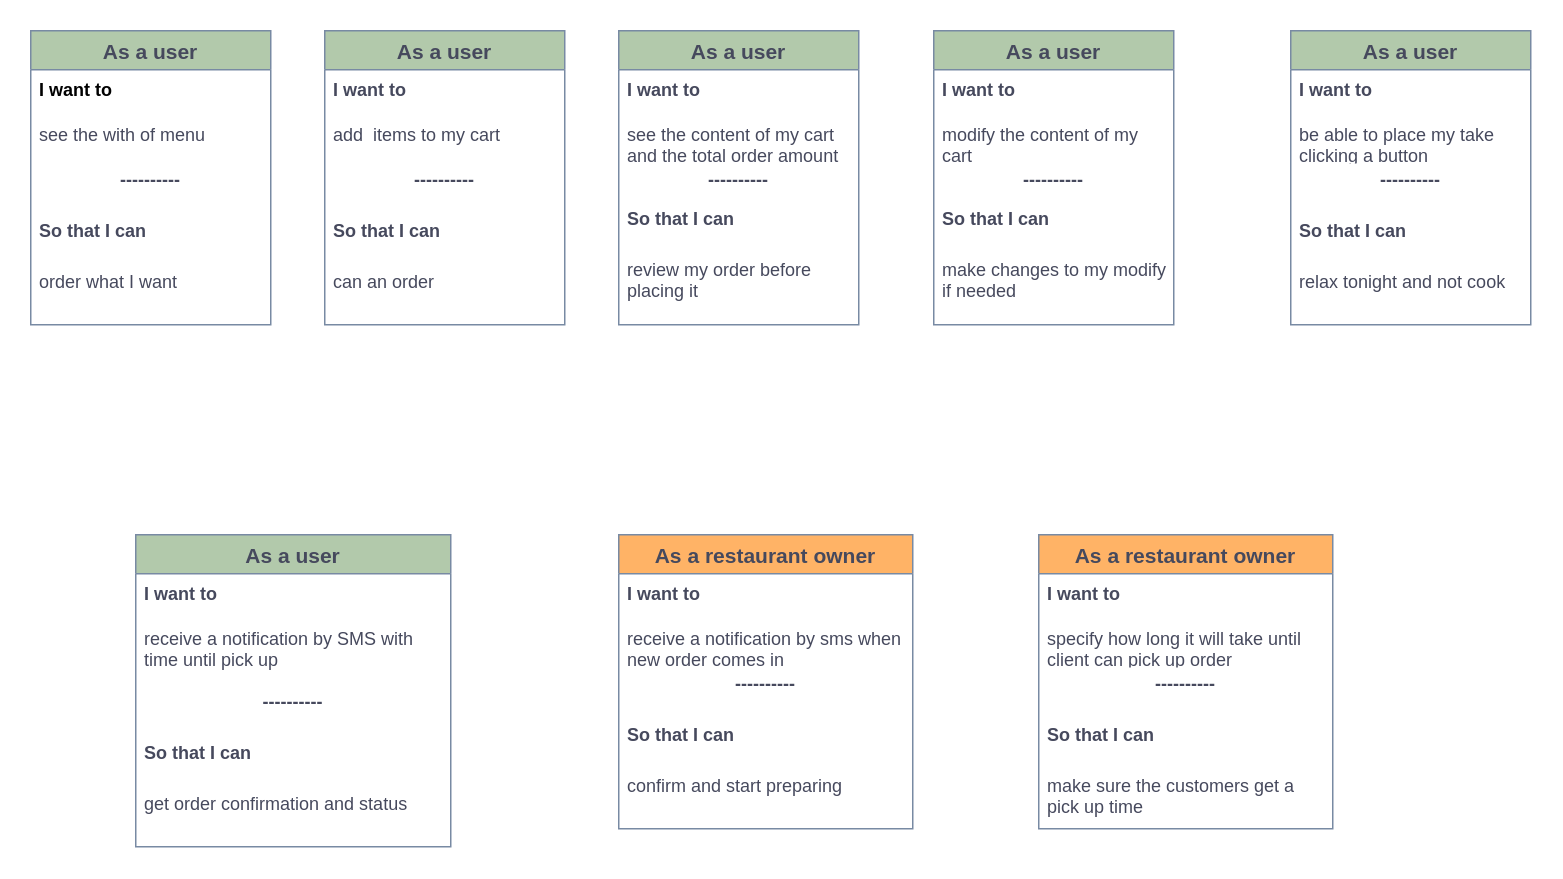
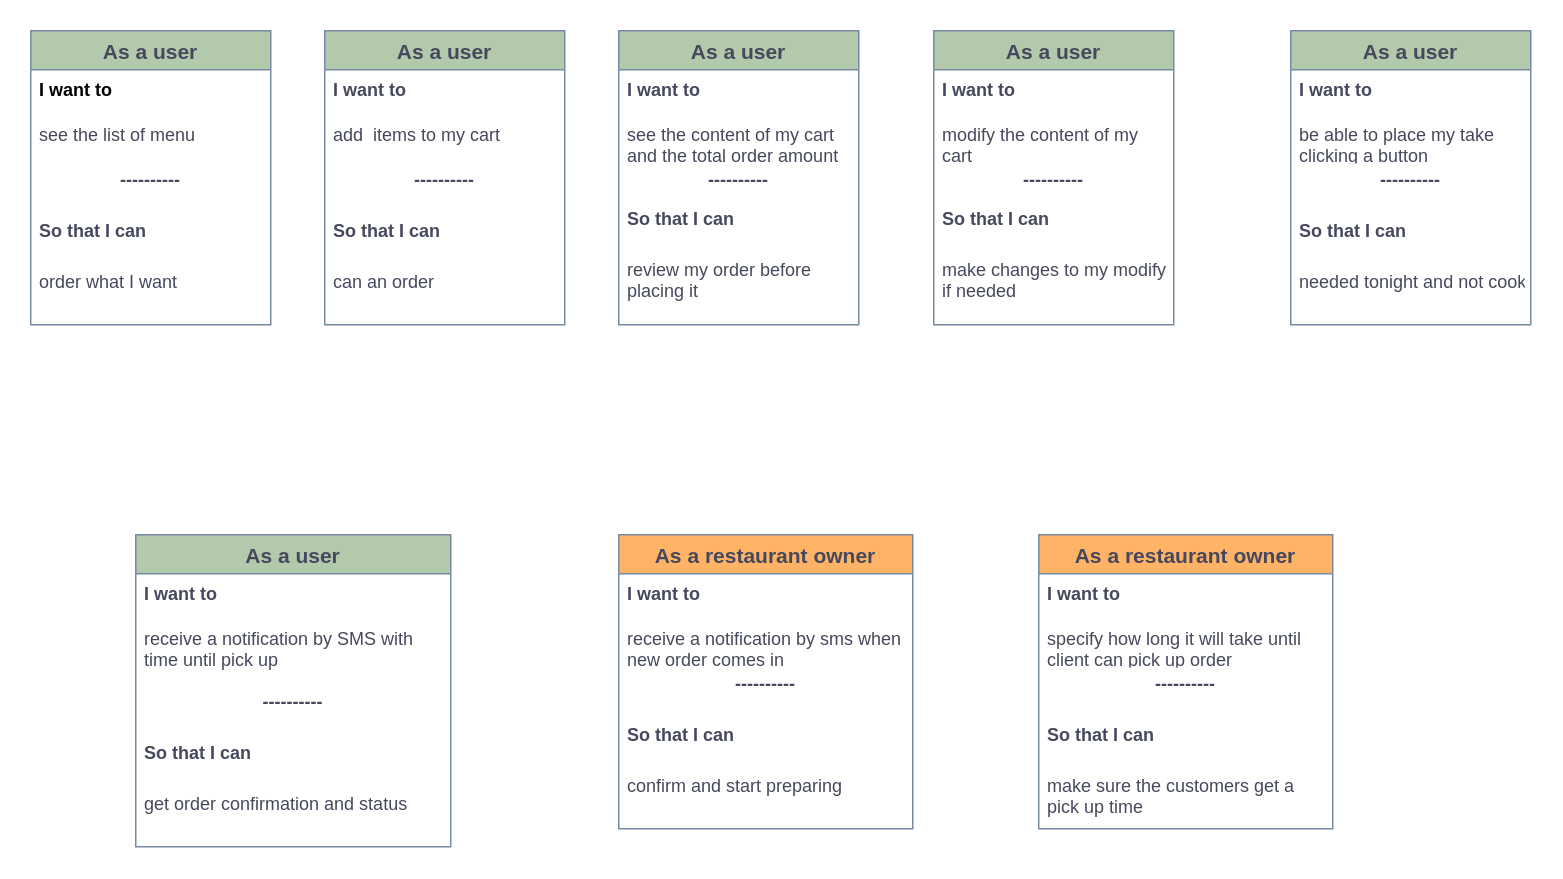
(128, 135) -> (126, 135)
(1416, 282) -> (1423, 282)
